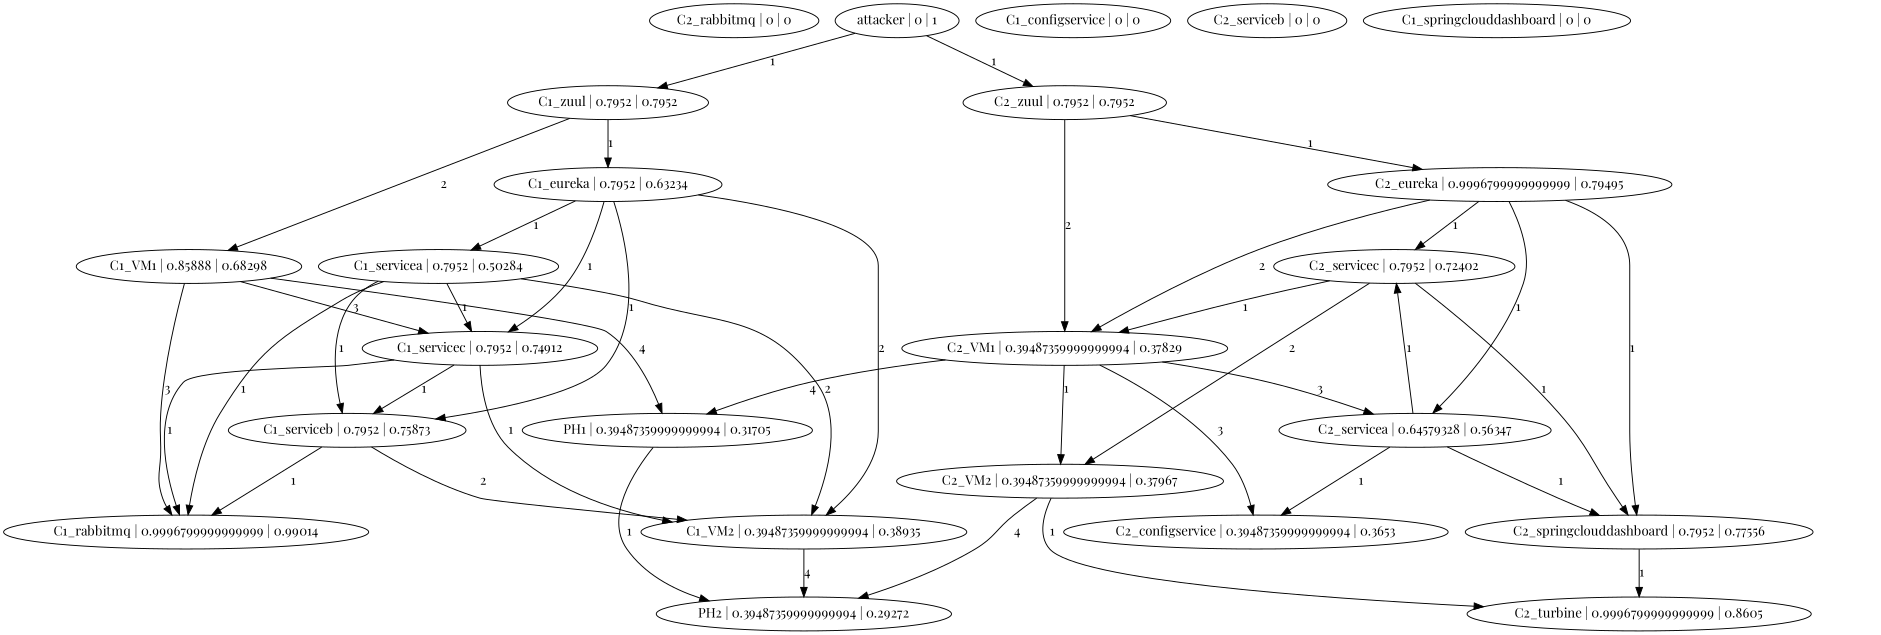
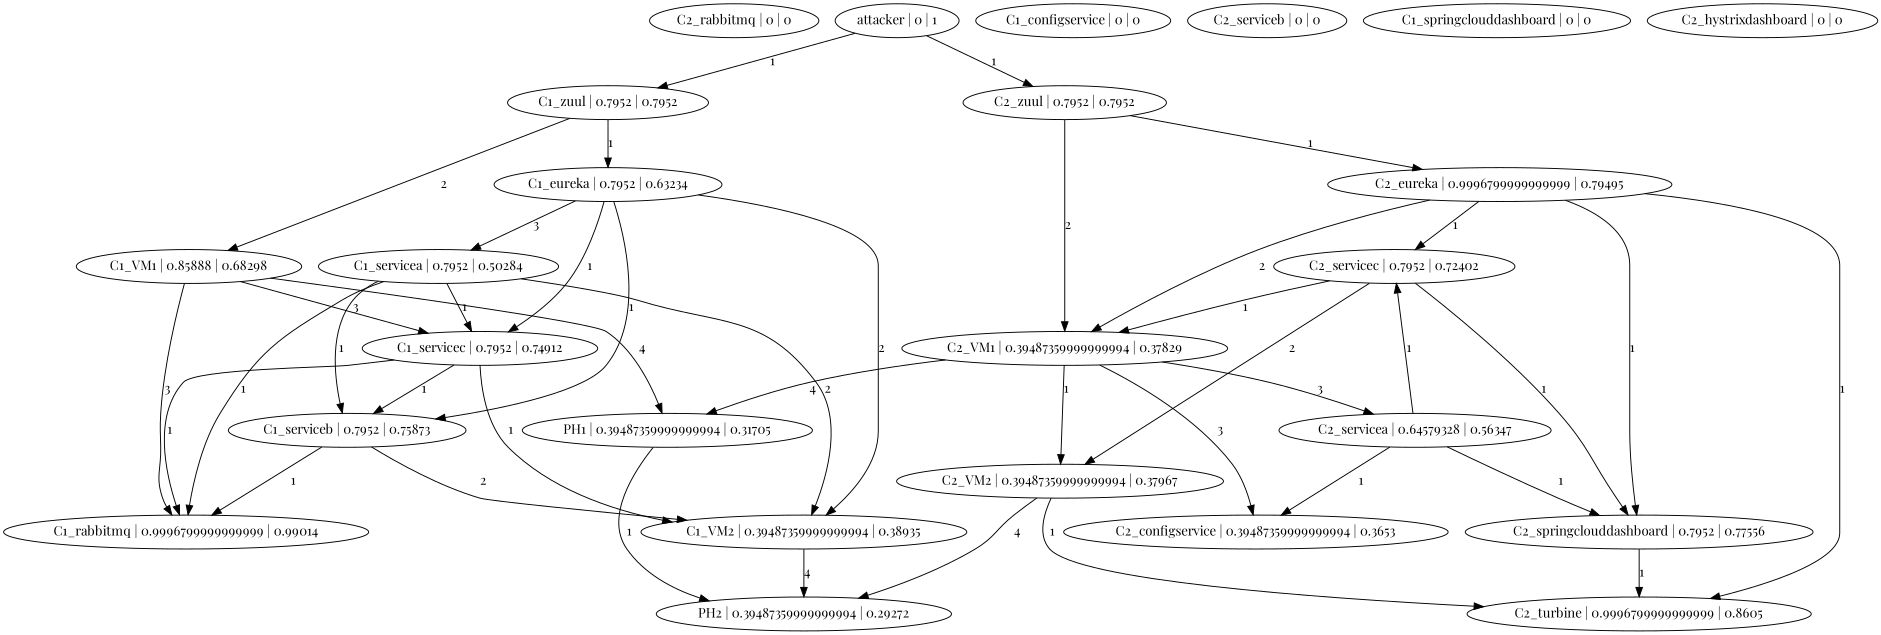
none -> (1763, 21)
(536, 226) -> (536, 226)
(1510, 313) -> (1840, 361)
